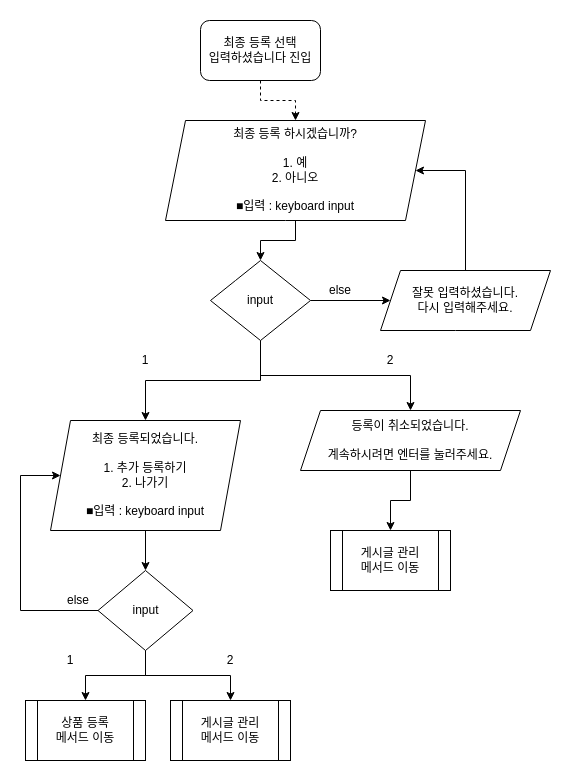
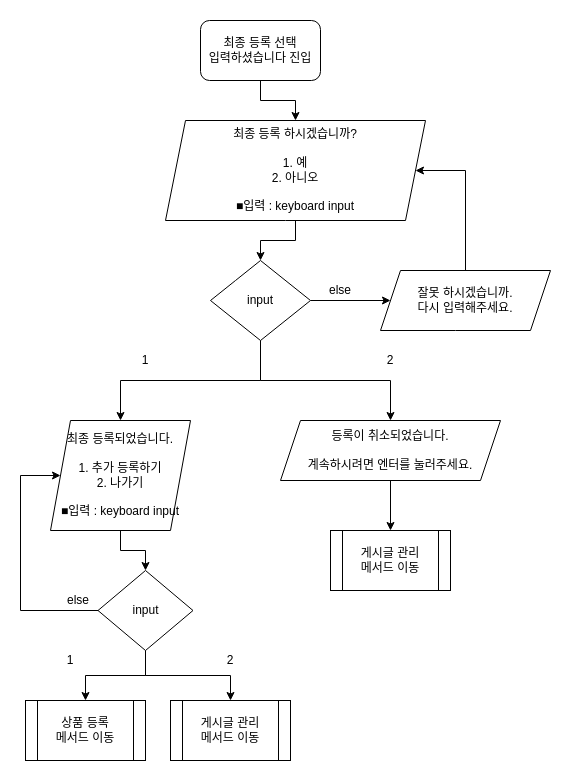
(275, 101) -> (275, 101)
(466, 301) -> (466, 301)
(411, 441) -> (391, 451)
(146, 476) -> (121, 476)
